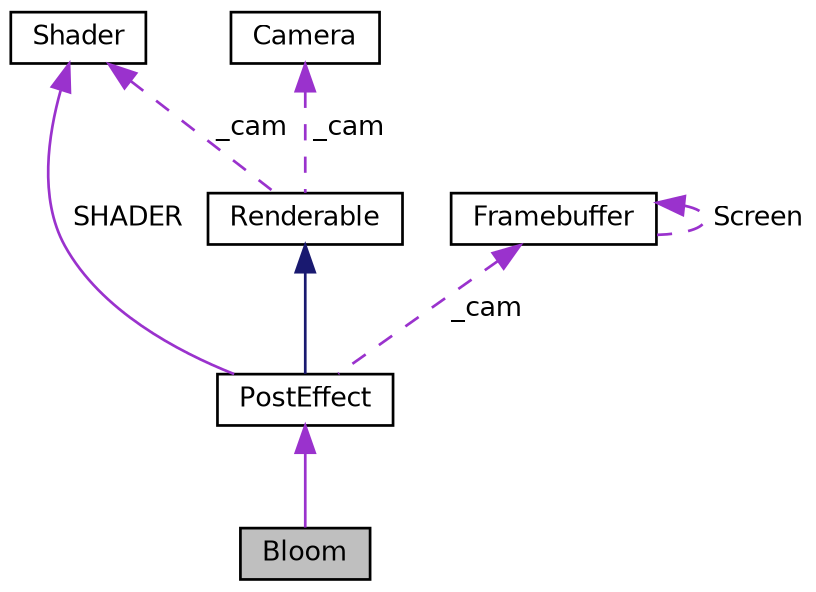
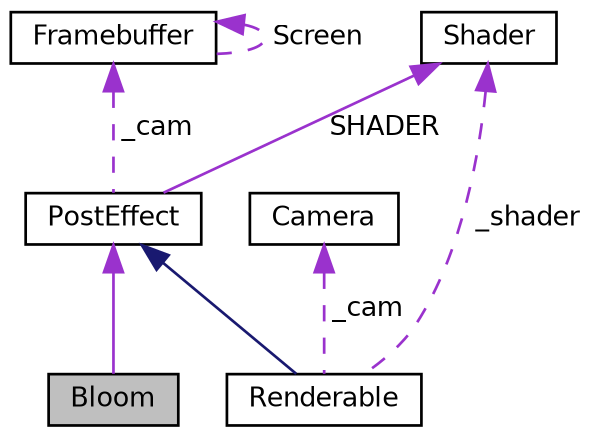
(249, 128) -> (524, 219)
(305, 323) -> (230, 318)
